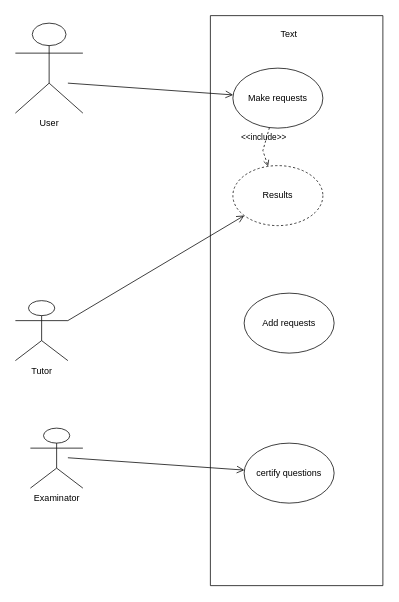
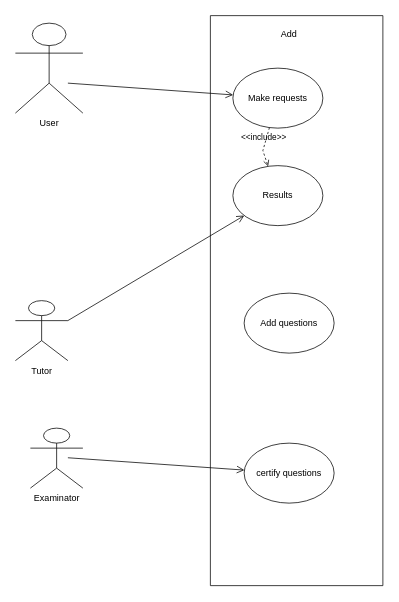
(289, 34) -> (289, 34)
(278, 195) -> (278, 195)
(289, 323) -> (289, 323)
